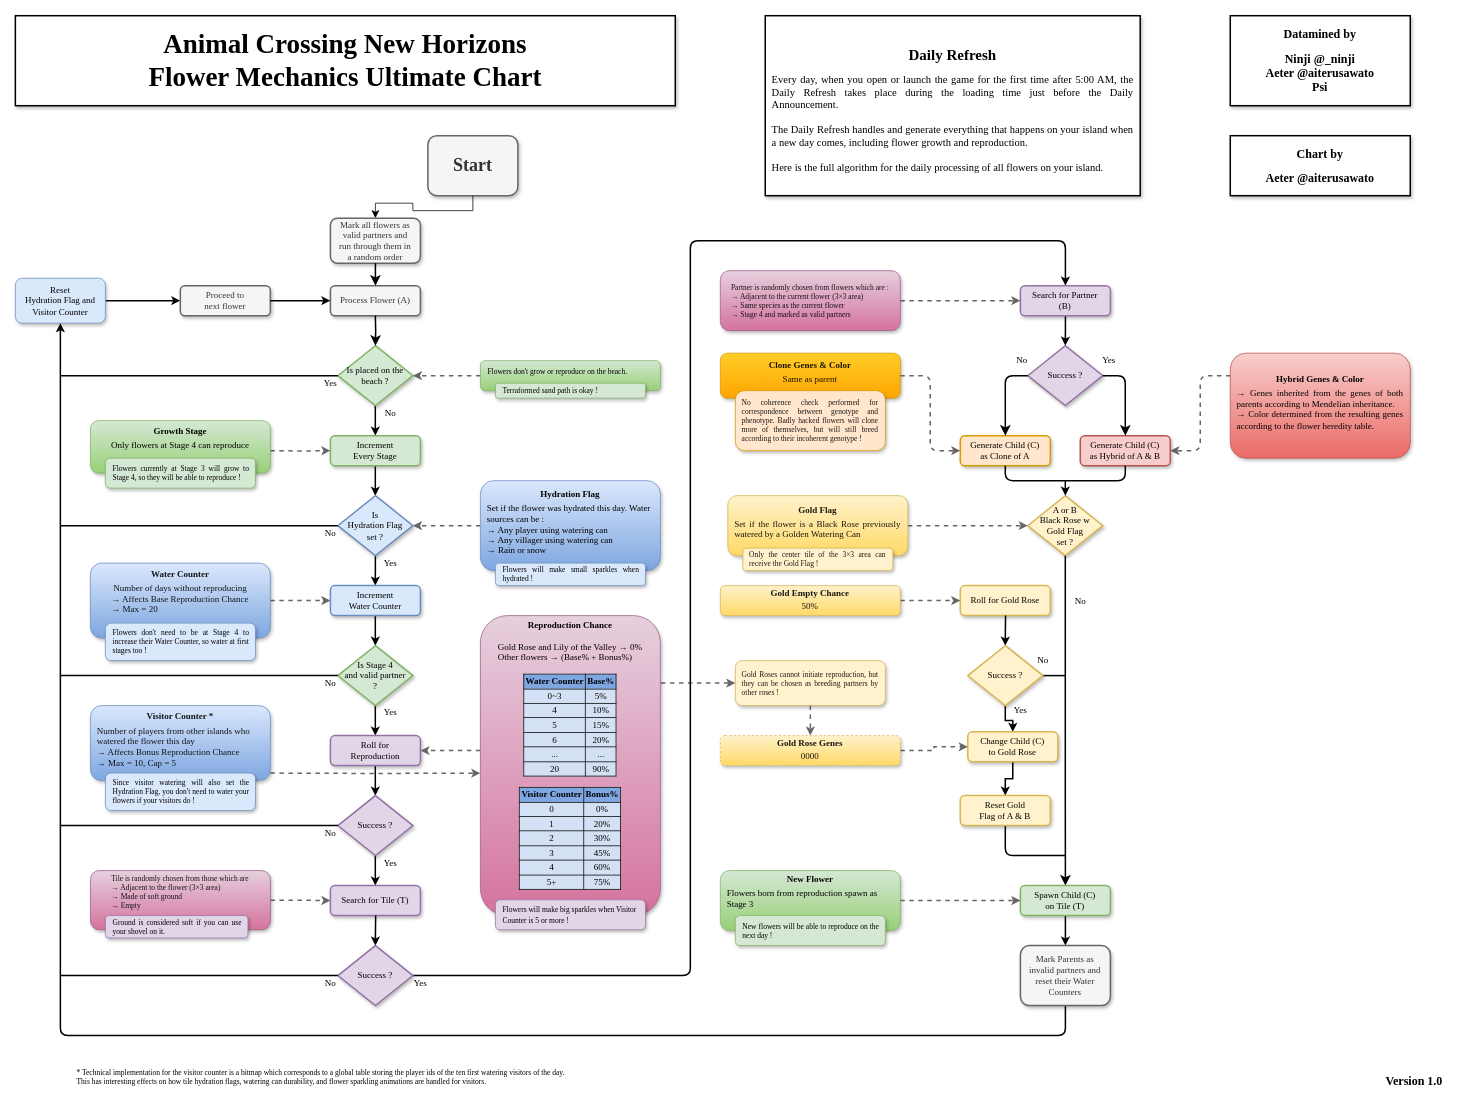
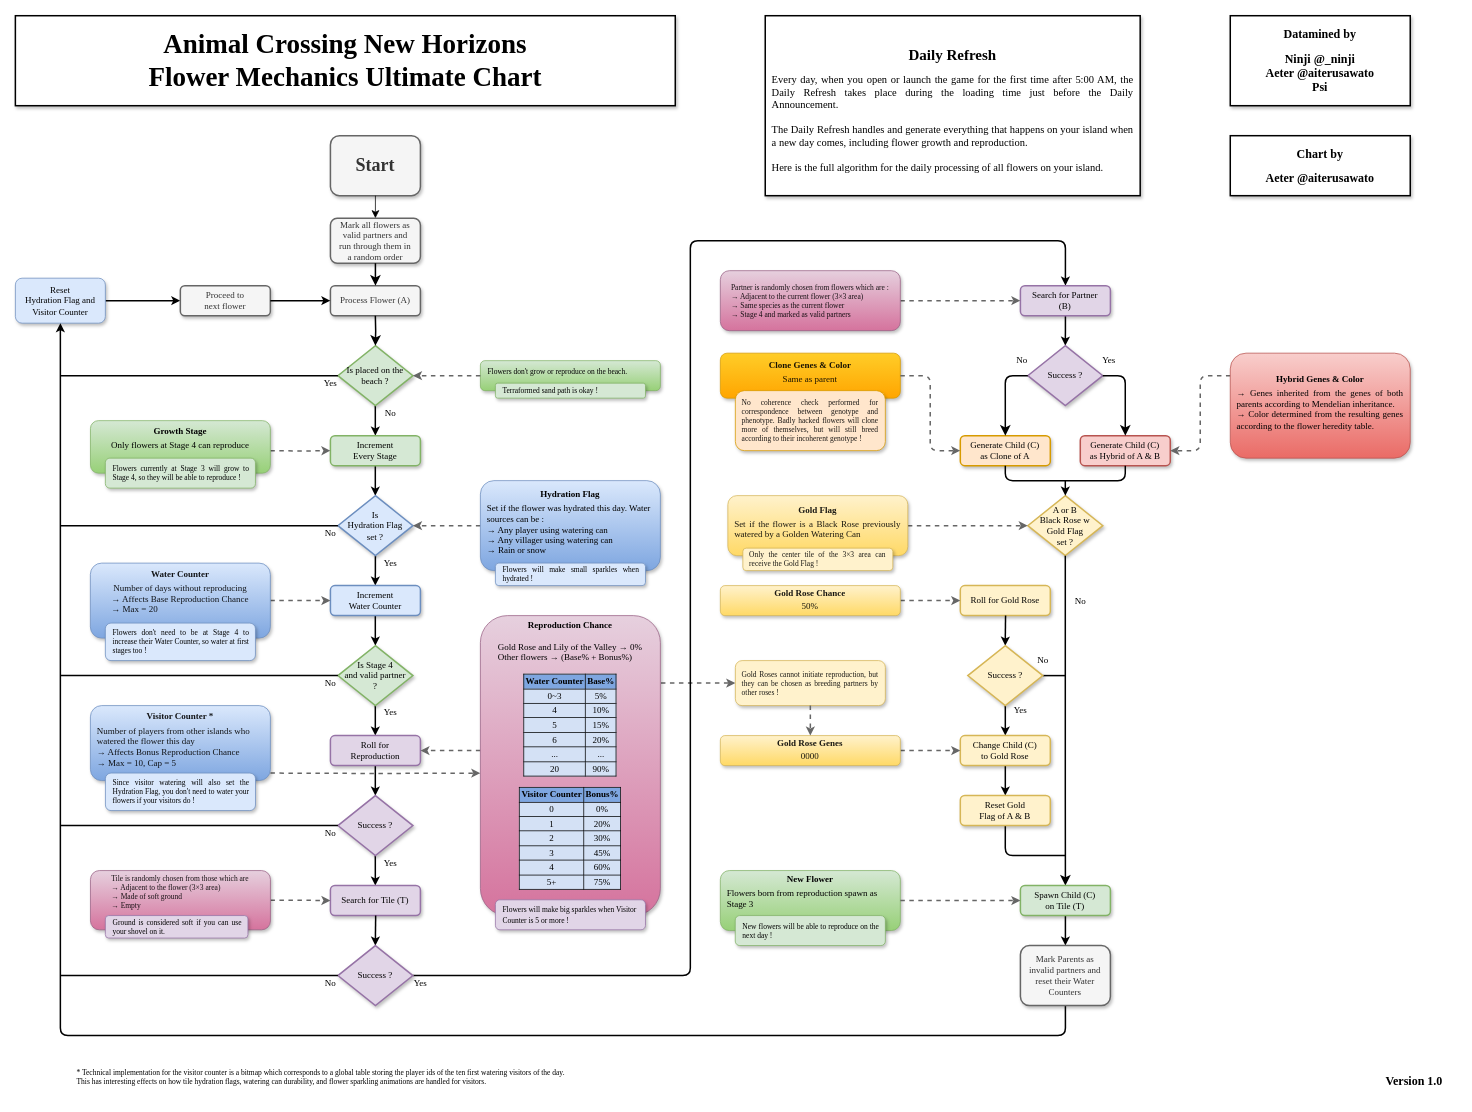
(473, 165) -> (375, 165)
(810, 600) -> (810, 600)
(1013, 747) -> (1005, 750)
(810, 750) -> (810, 750)
